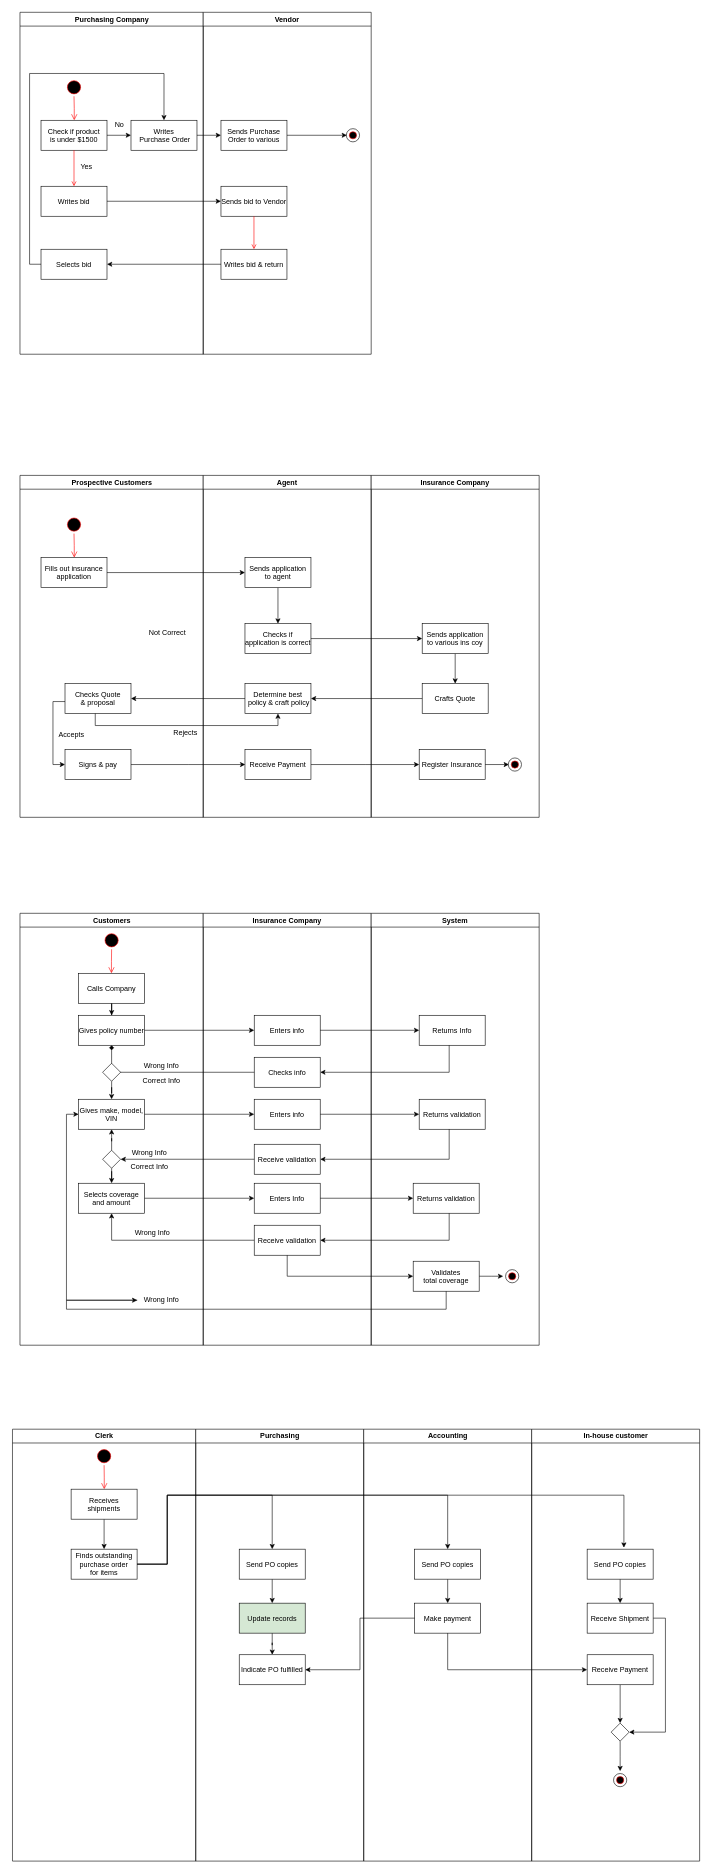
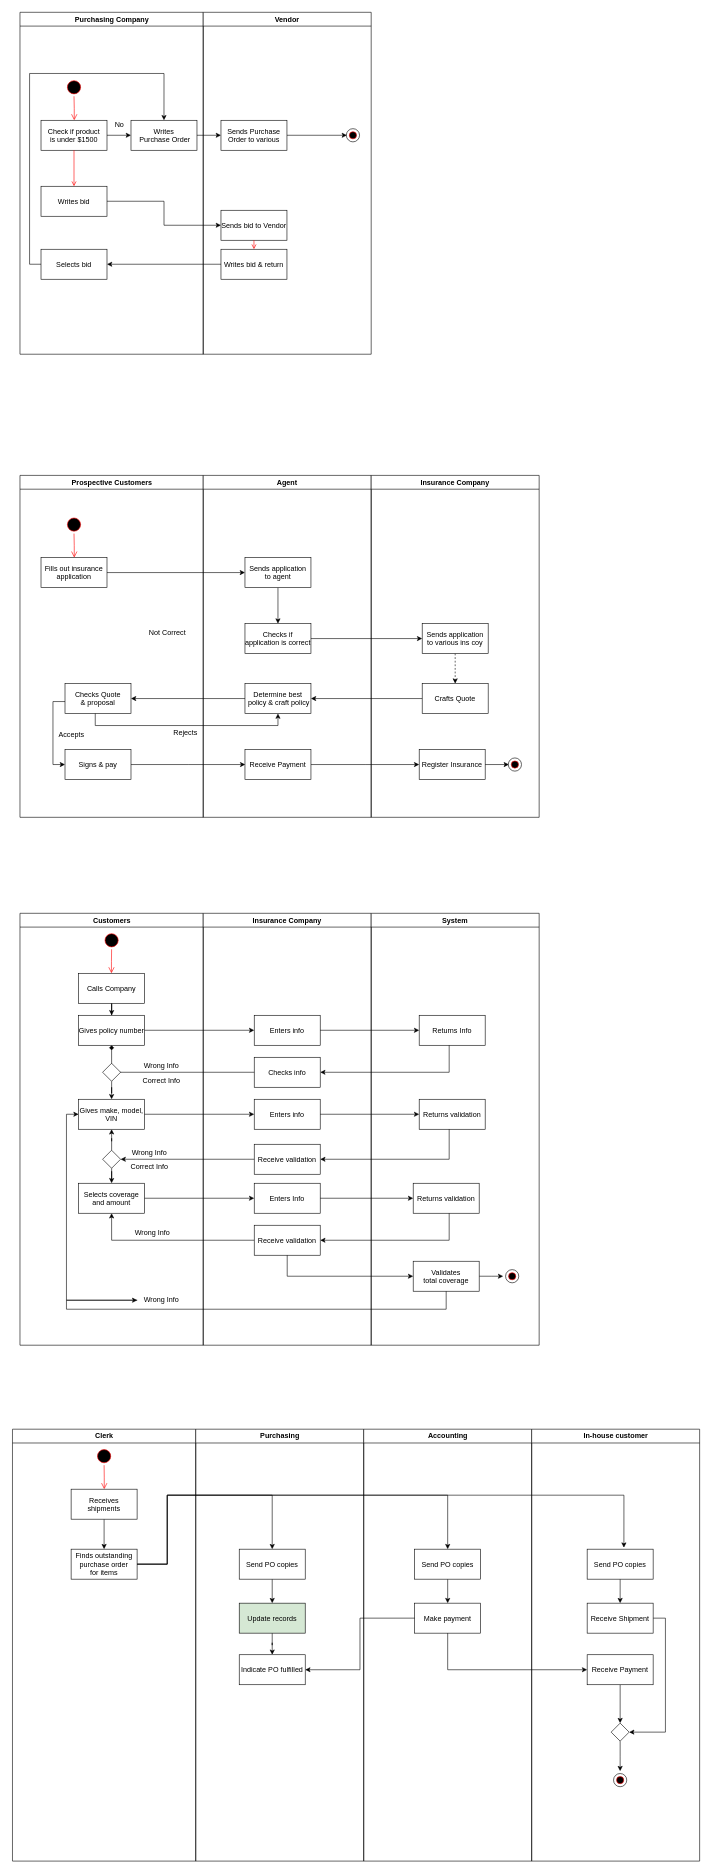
(86, 167) -> none
(254, 201) -> (254, 225)
(455, 667) -> (455, 667)
